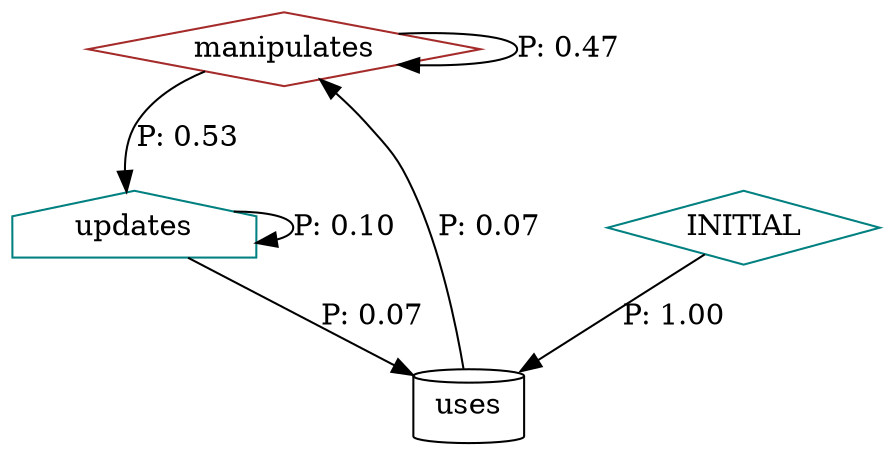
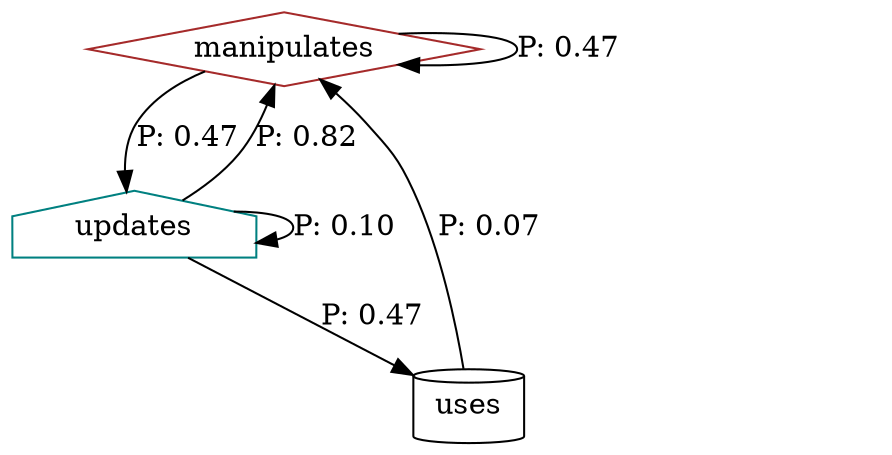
(188, 138) -> (188, 138)
none -> (233, 160)
(744, 228) -> none
(372, 317) -> (372, 317)
